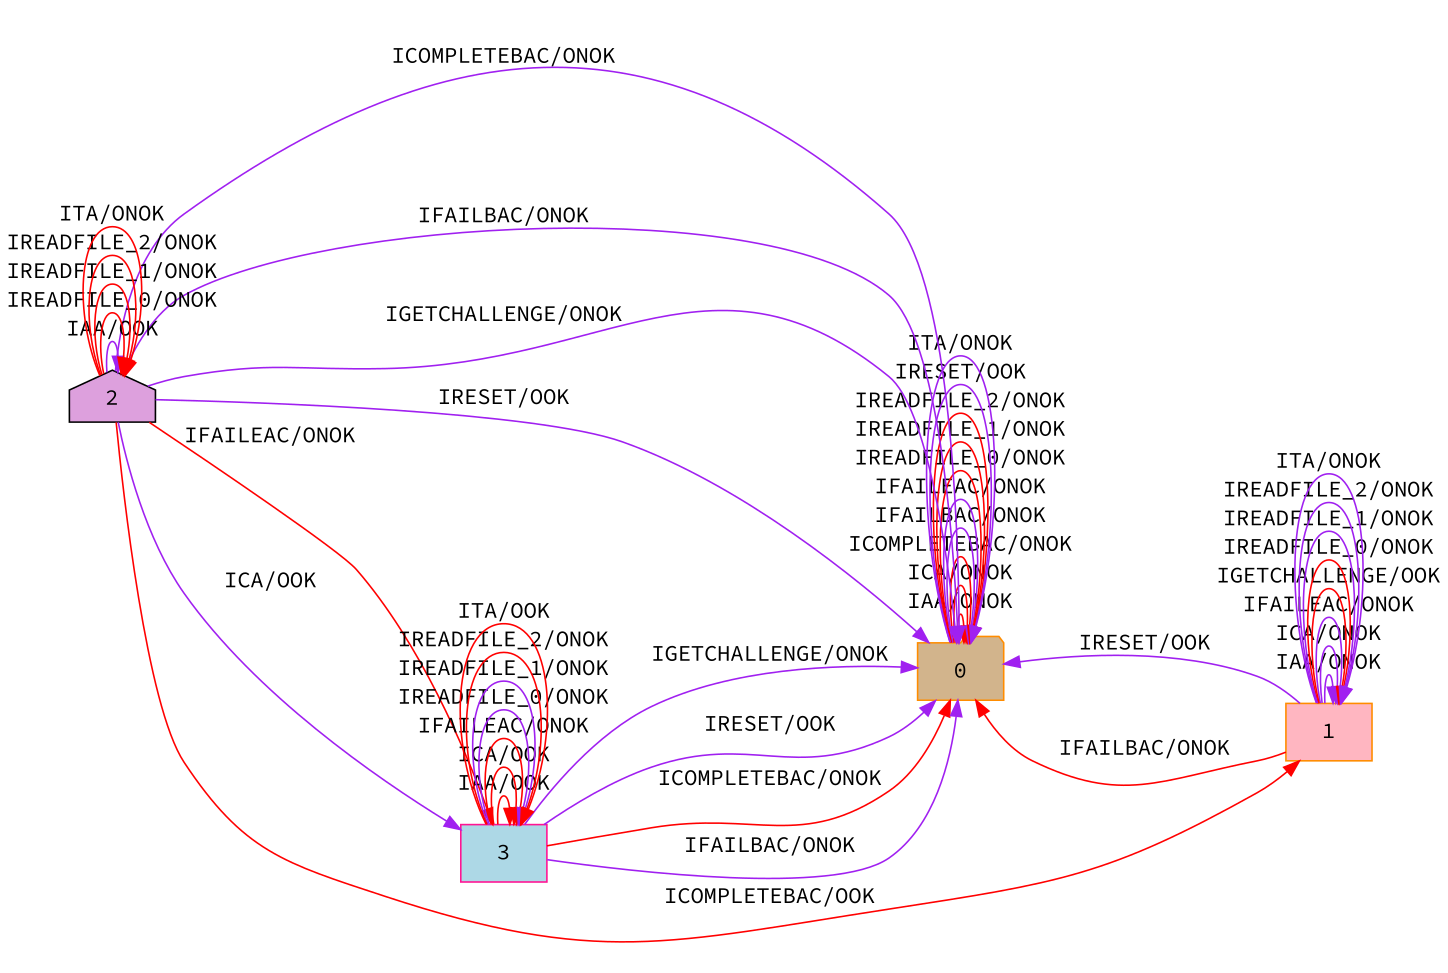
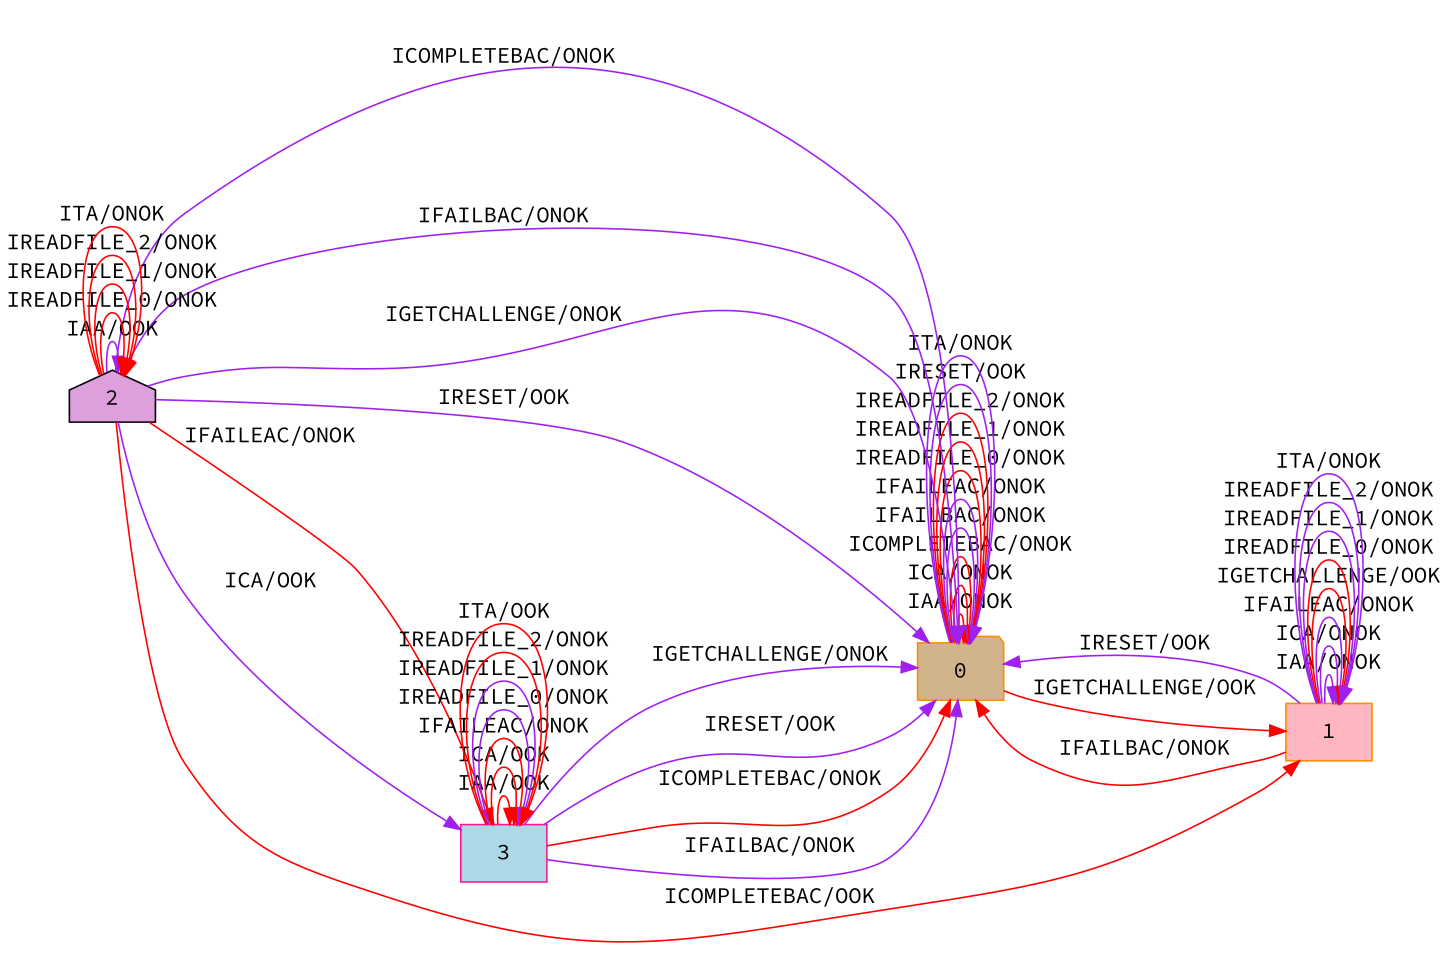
none -> (1135, 719)
